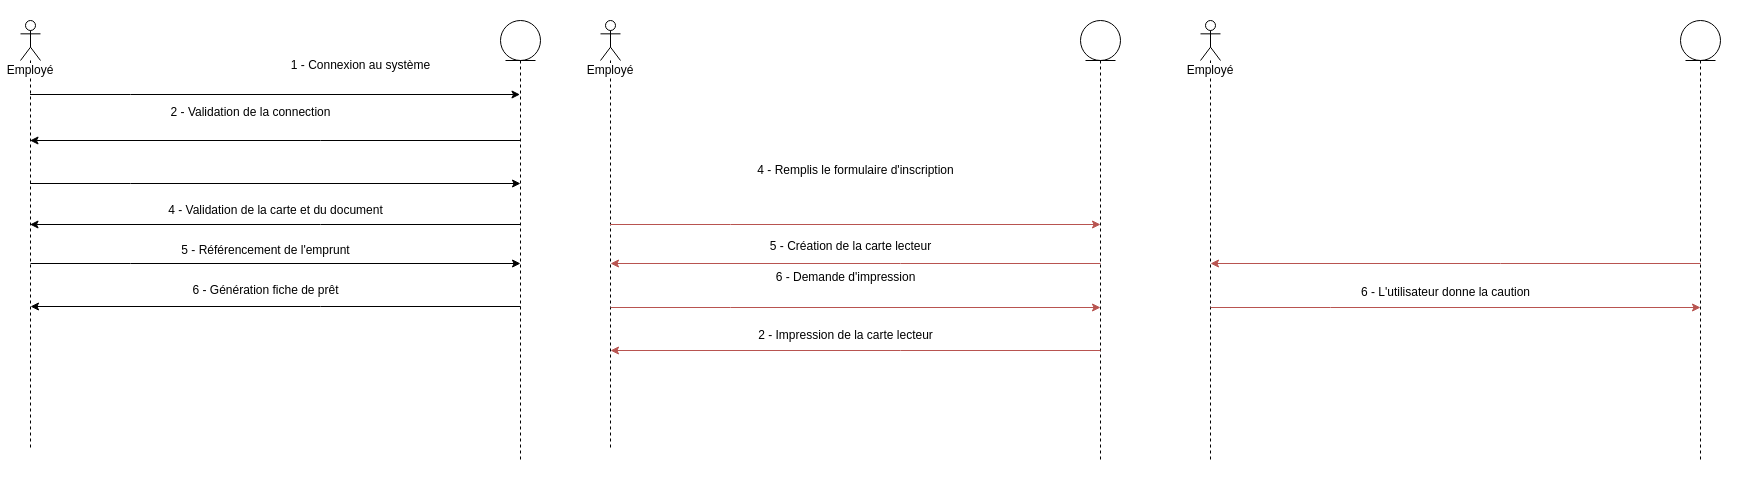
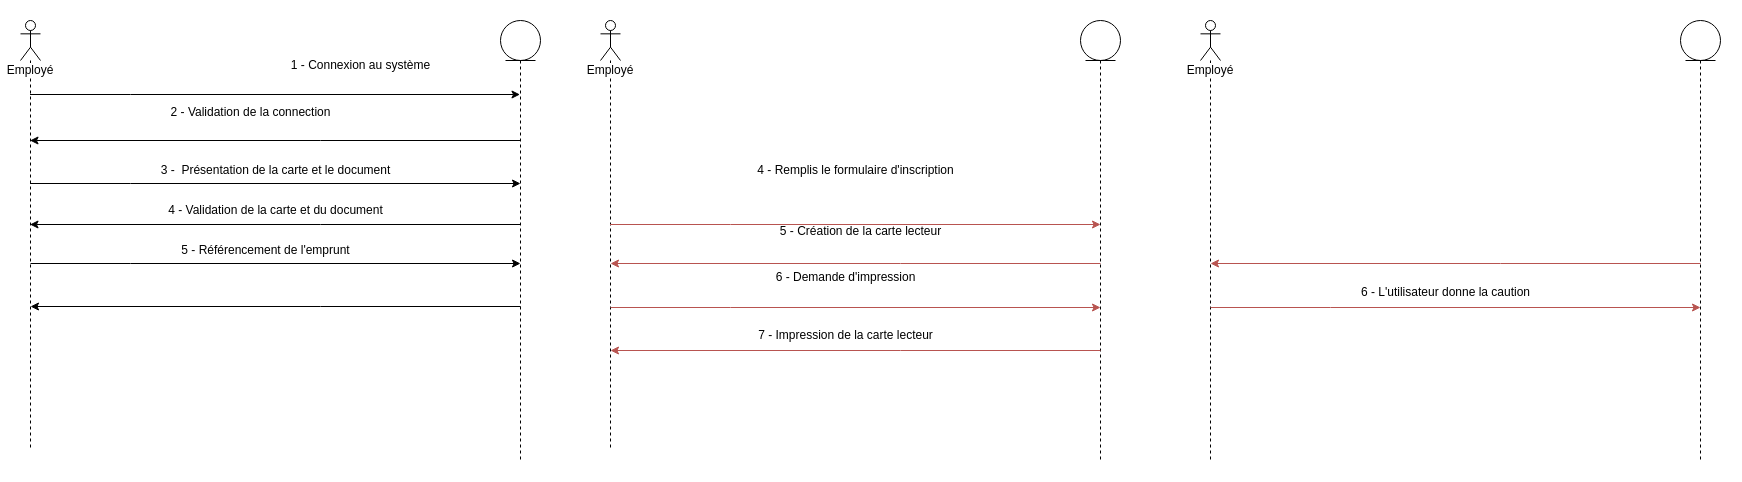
none -> (276, 171)
(851, 247) -> (861, 232)
(266, 291) -> none
(846, 336) -> (846, 336)
